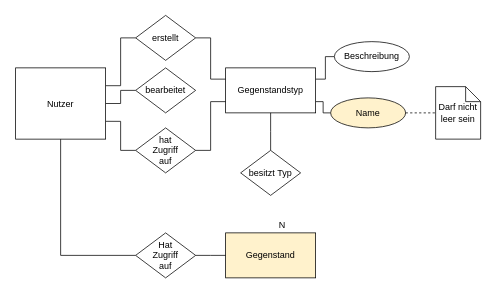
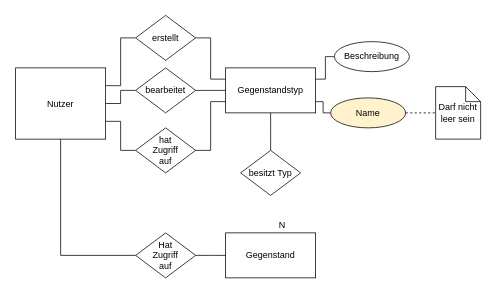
none -> (210, 90)
(270, 255) -> (270, 255)
